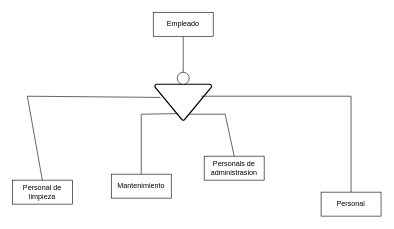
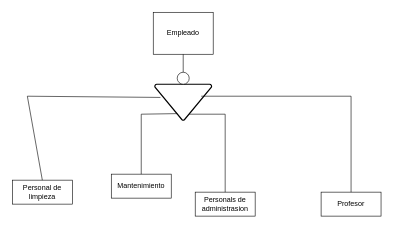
(183, 24) -> (183, 33)
(234, 168) -> (225, 204)
(351, 204) -> (351, 204)
